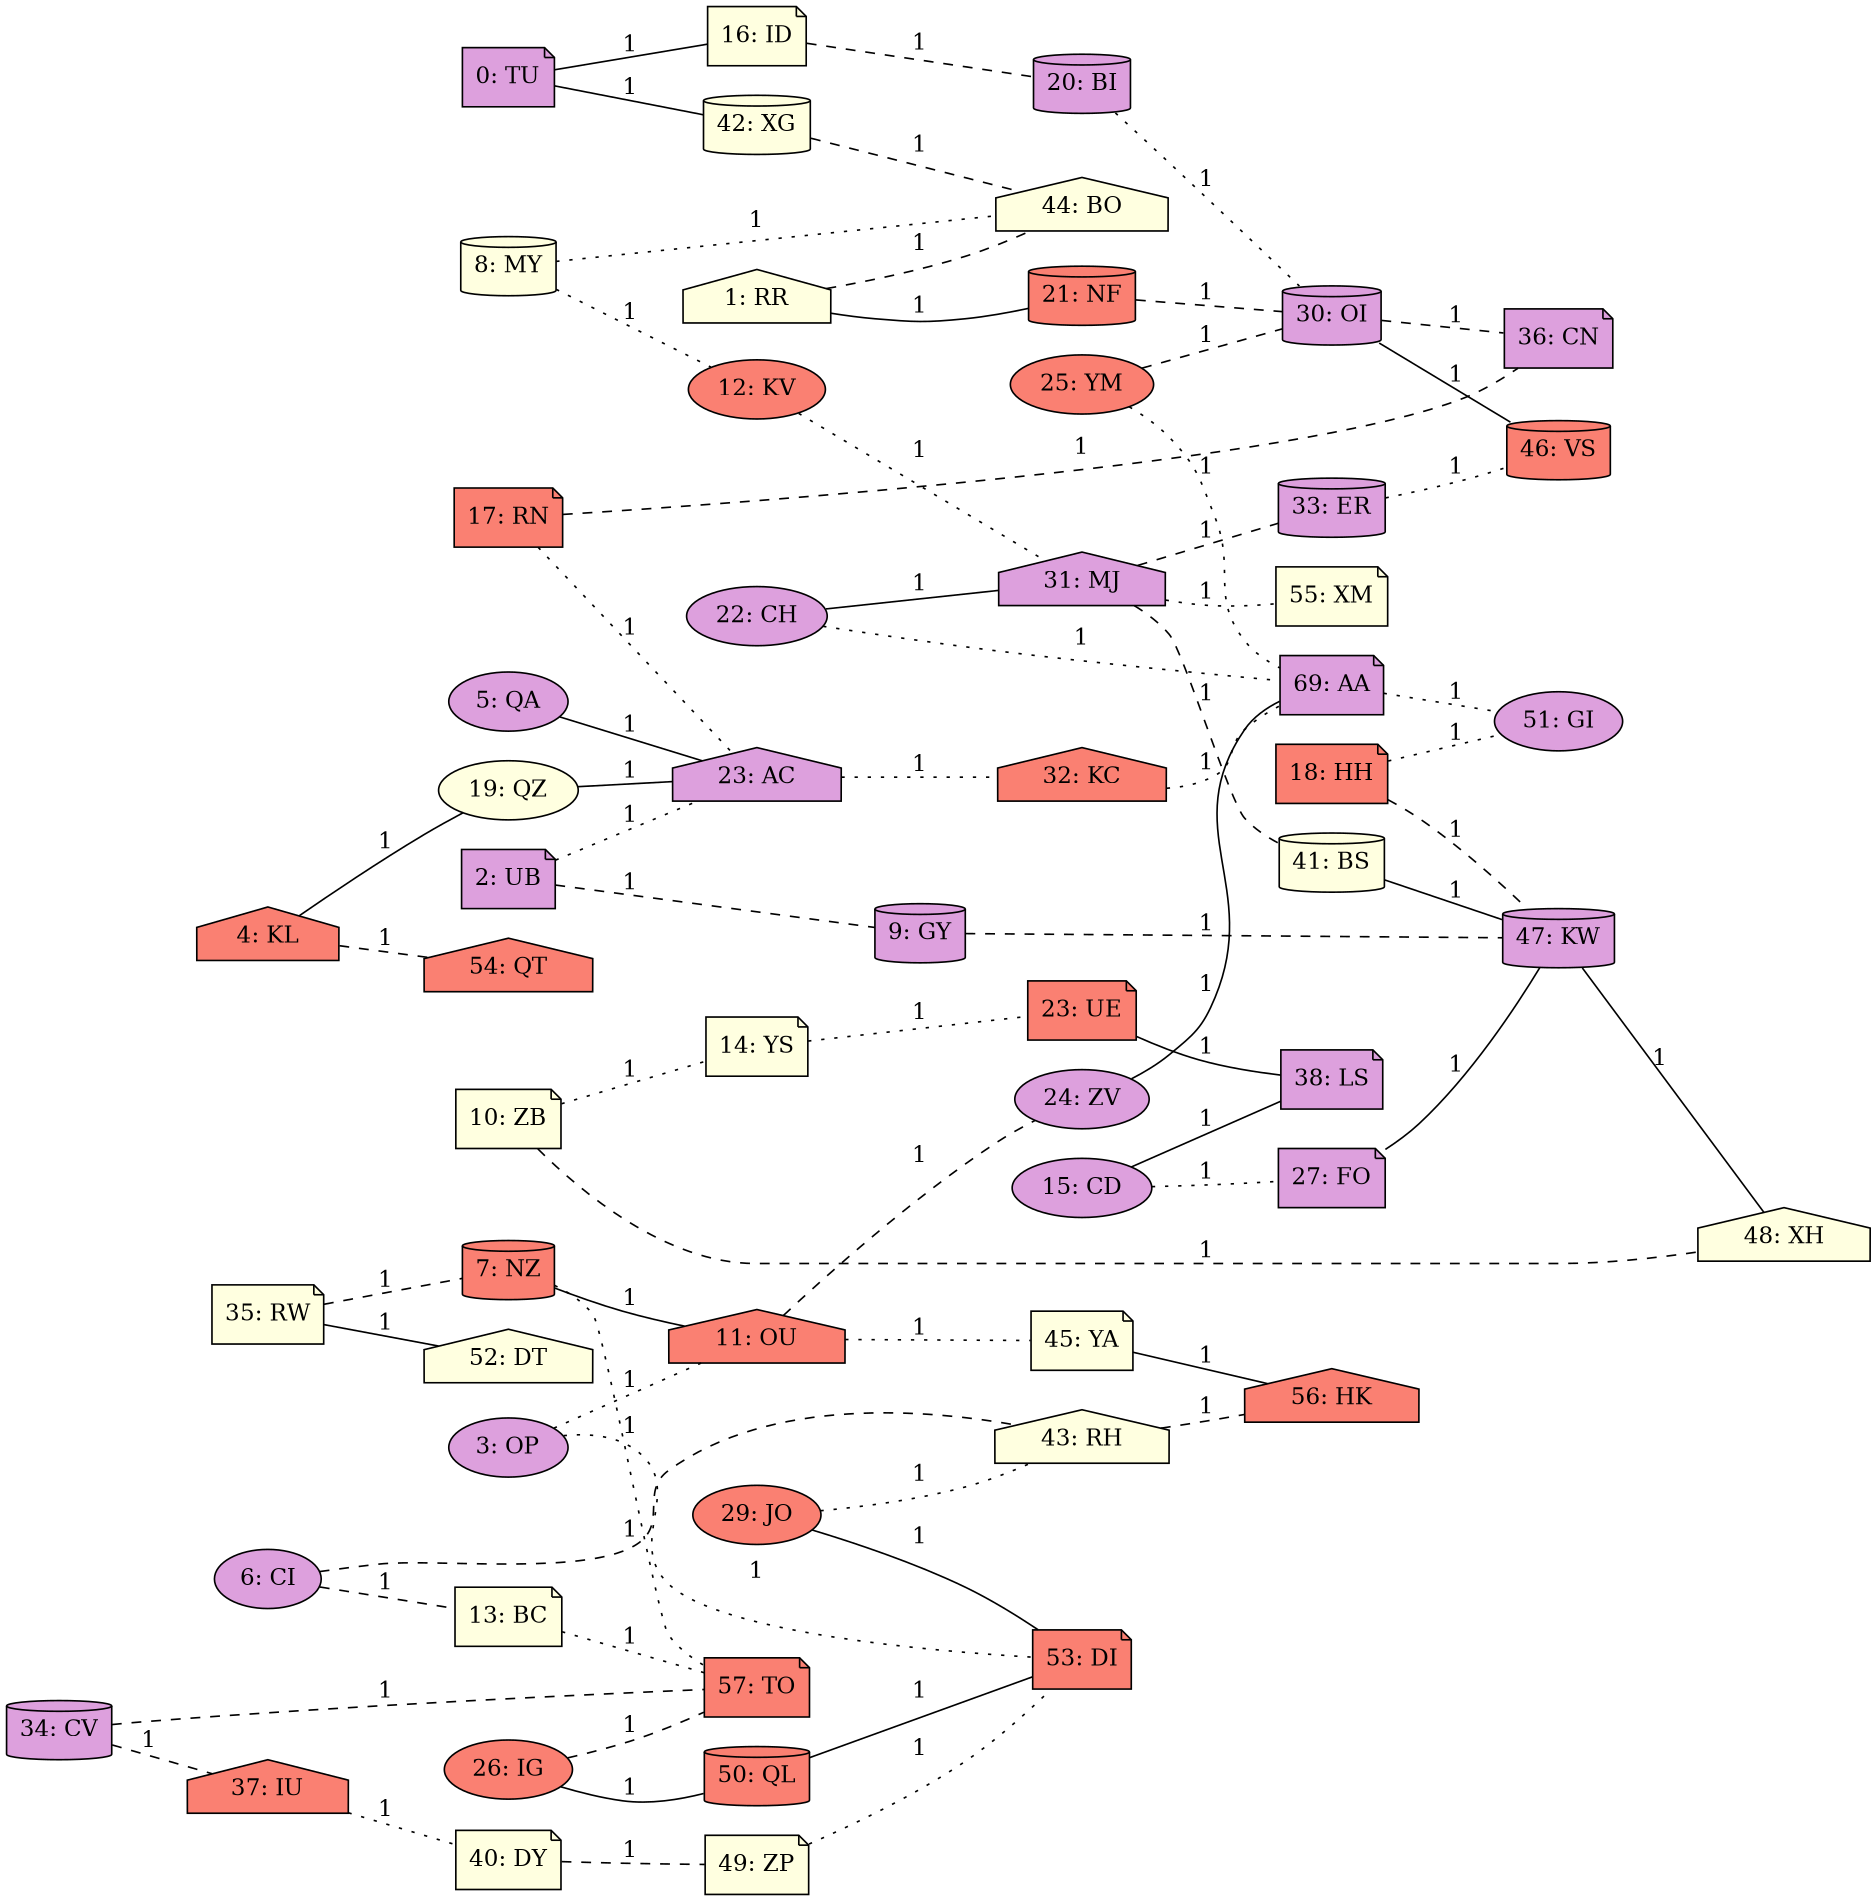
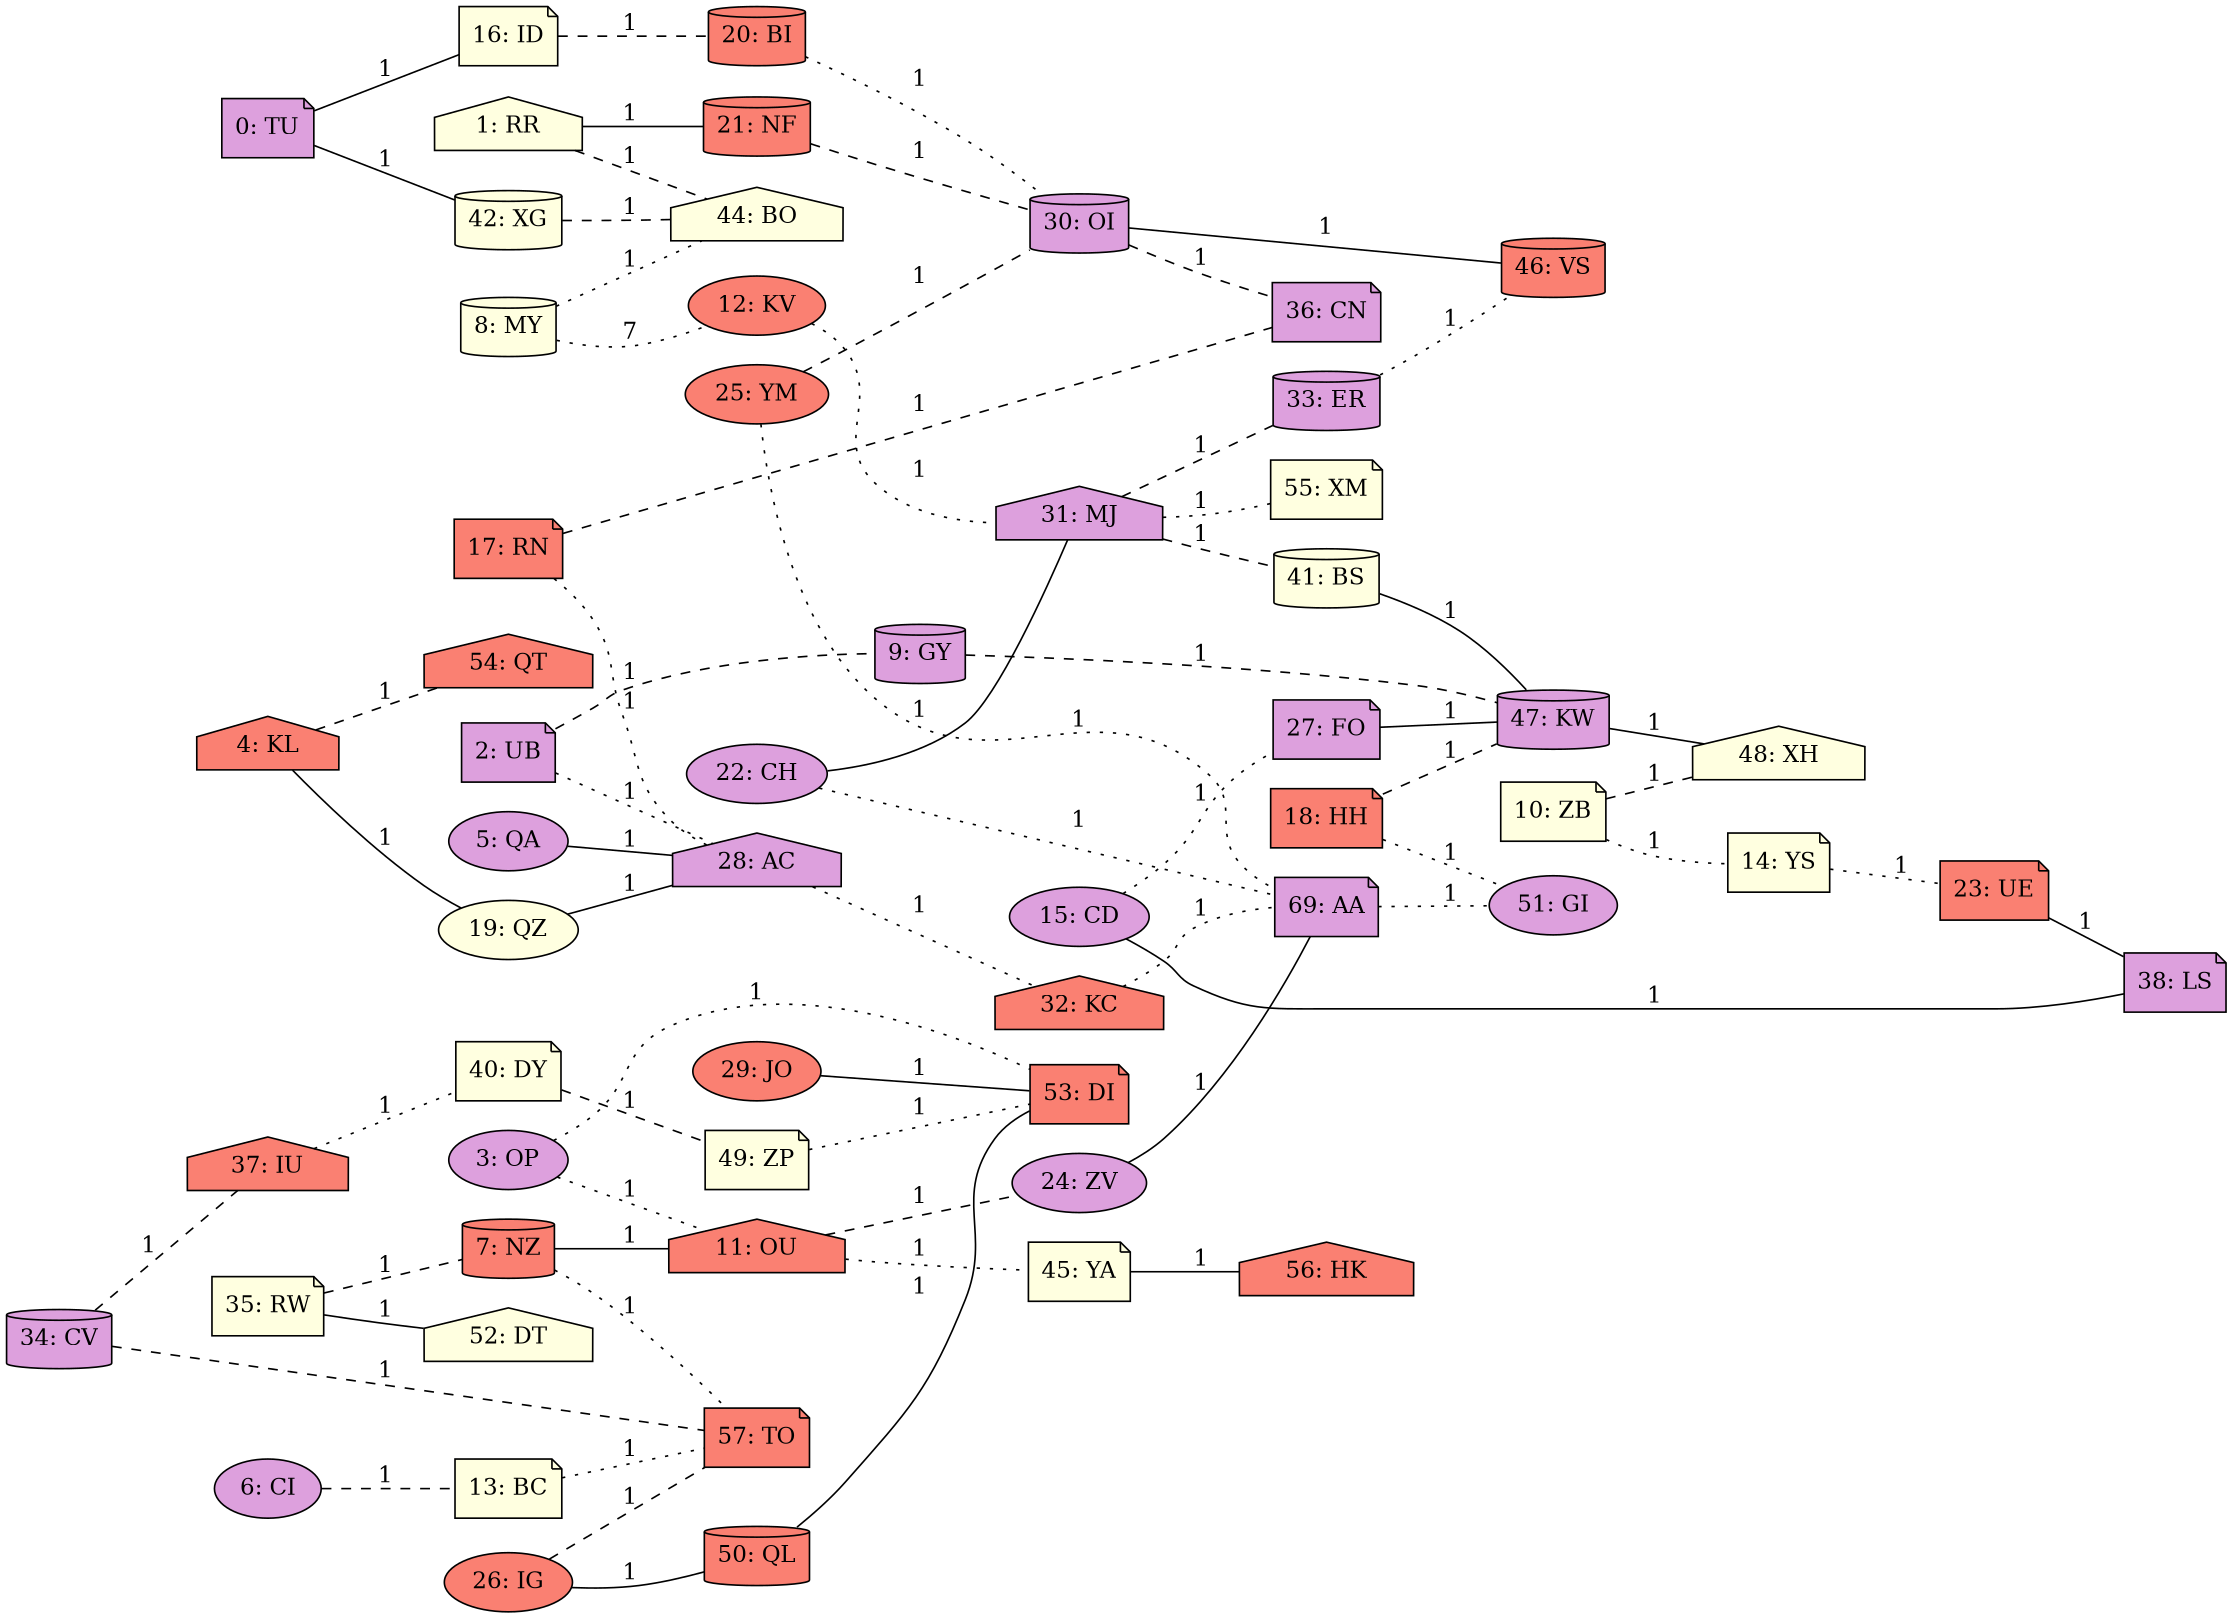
(1082, 84) -> (757, 36)
(631, 313) -> (631, 333)
(757, 777) -> (757, 863)
(1082, 1439) -> none
